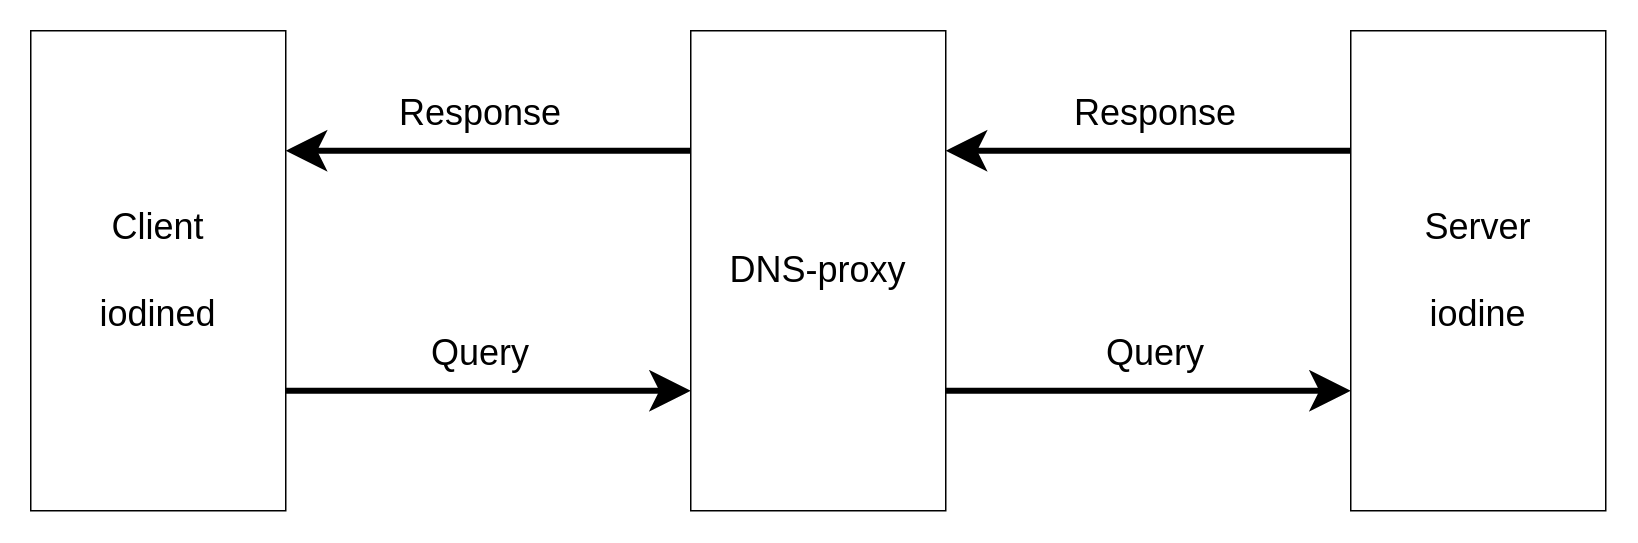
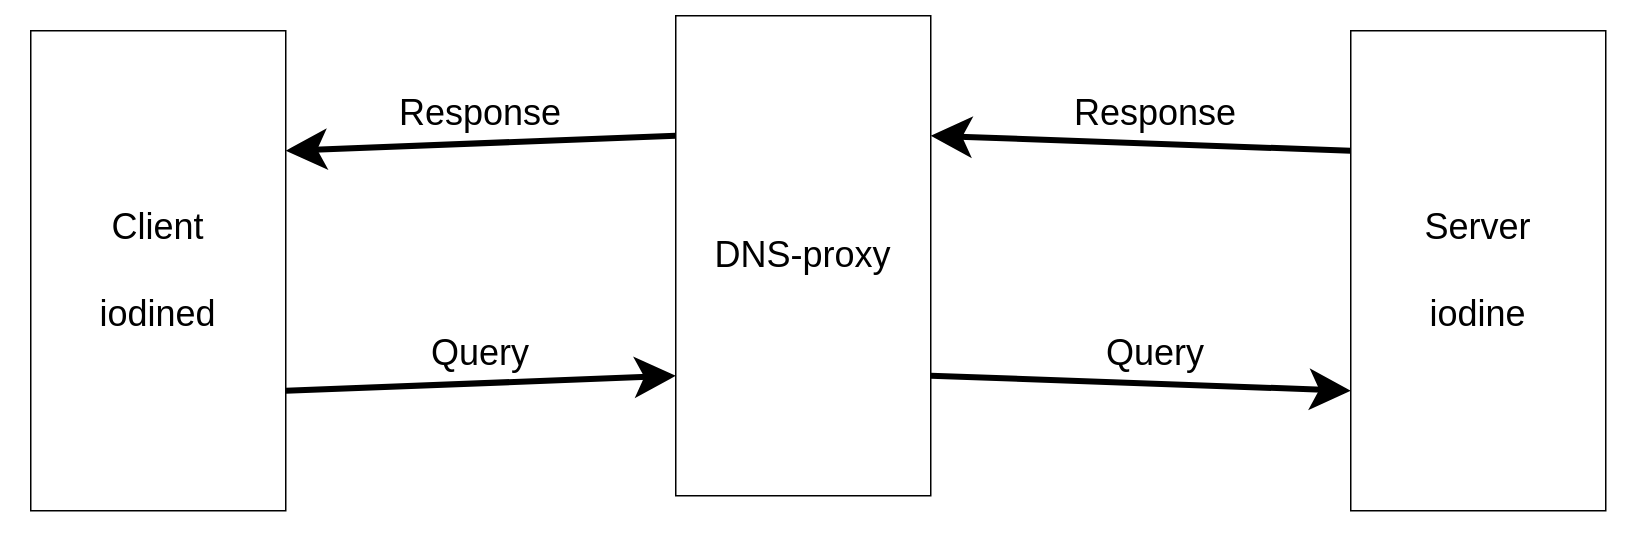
(818, 271) -> (803, 256)
